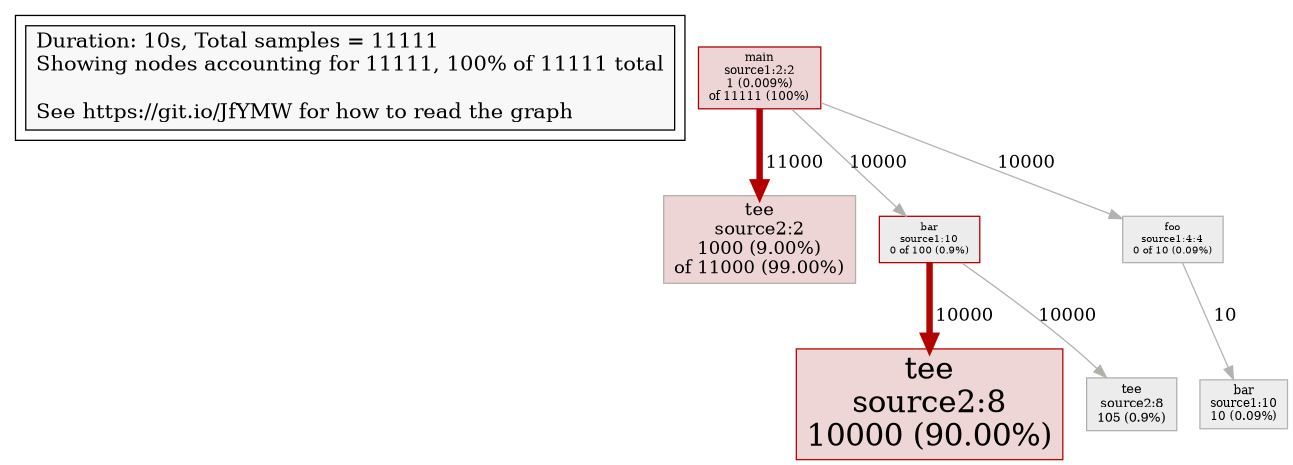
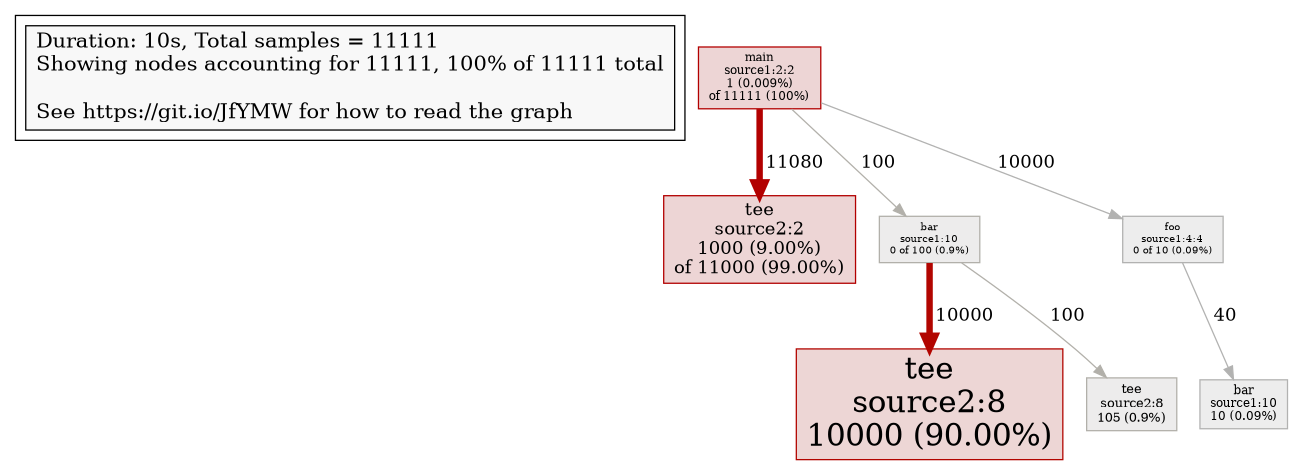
(792, 163) -> (792, 163)
(876, 163) -> (876, 163)
(760, 239) -> (760, 239)
(930, 239) -> (930, 239)
(1065, 316) -> (1065, 316)
(1222, 316) -> (1222, 316)
